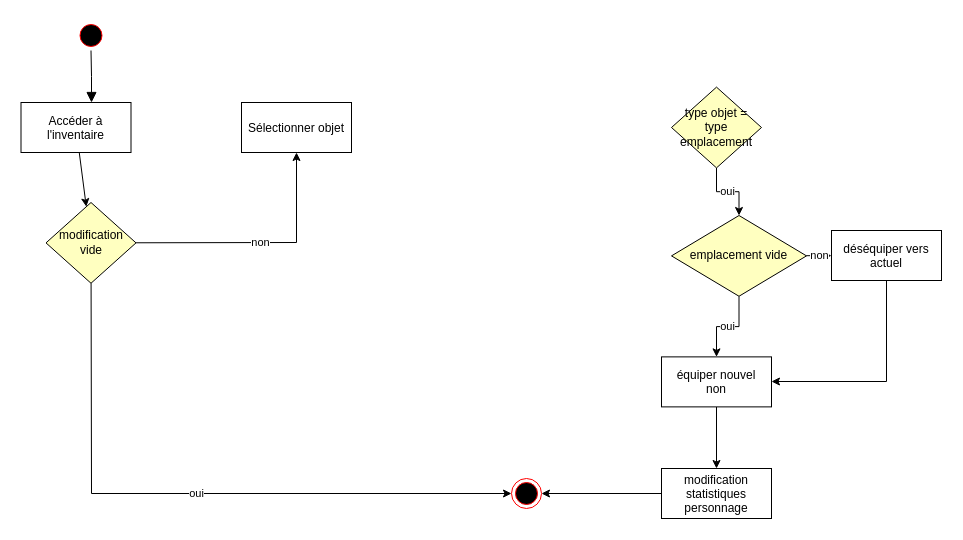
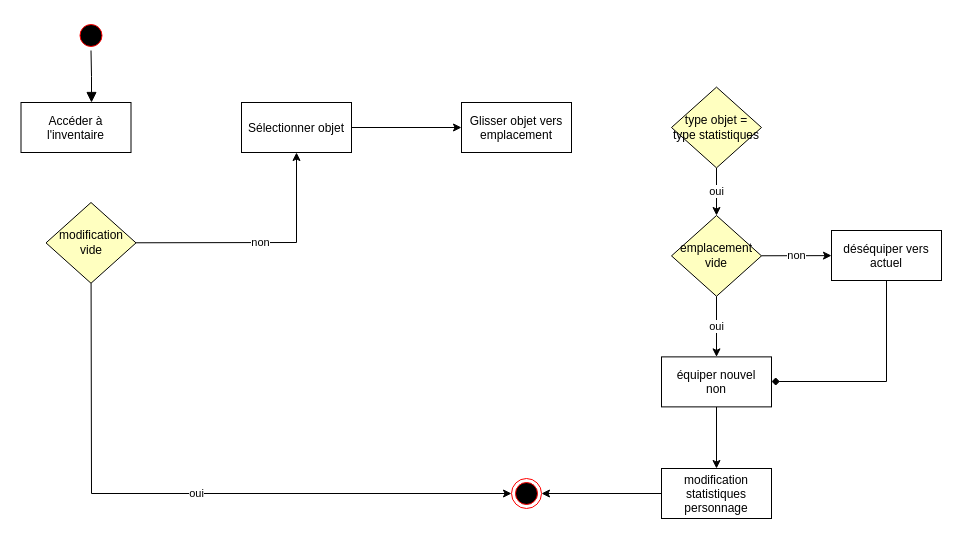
none -> (403, 128)
none -> (517, 128)
(717, 128) -> (717, 128)
(82, 176) -> none
(739, 256) -> (717, 256)
(780, 382) -> (780, 382)
